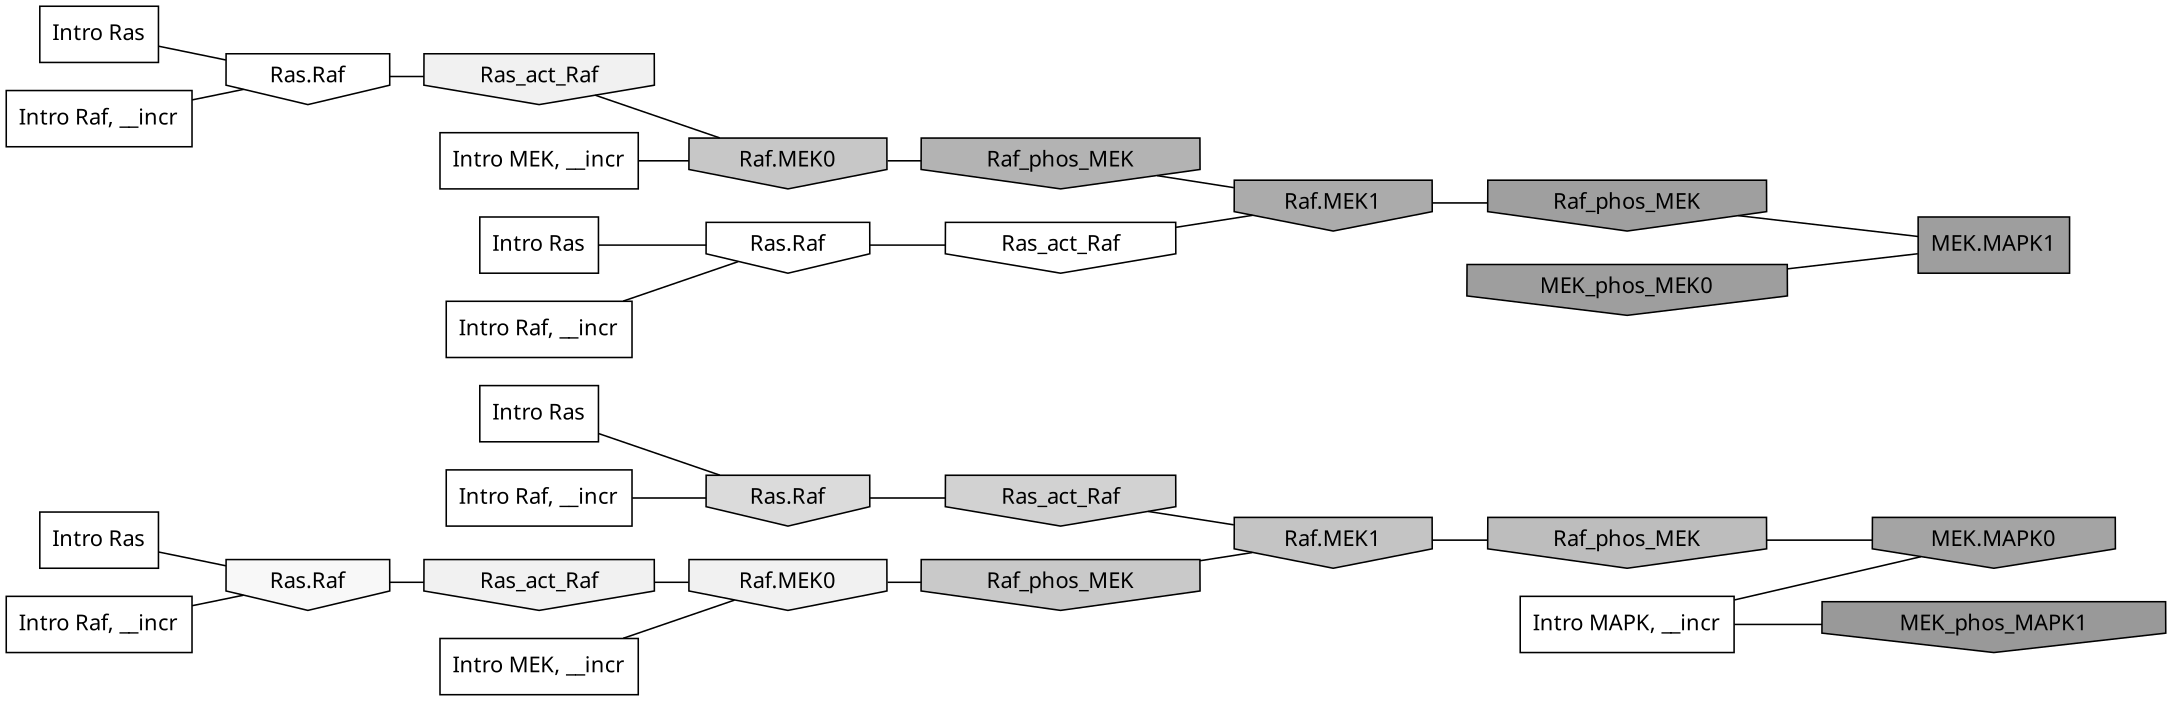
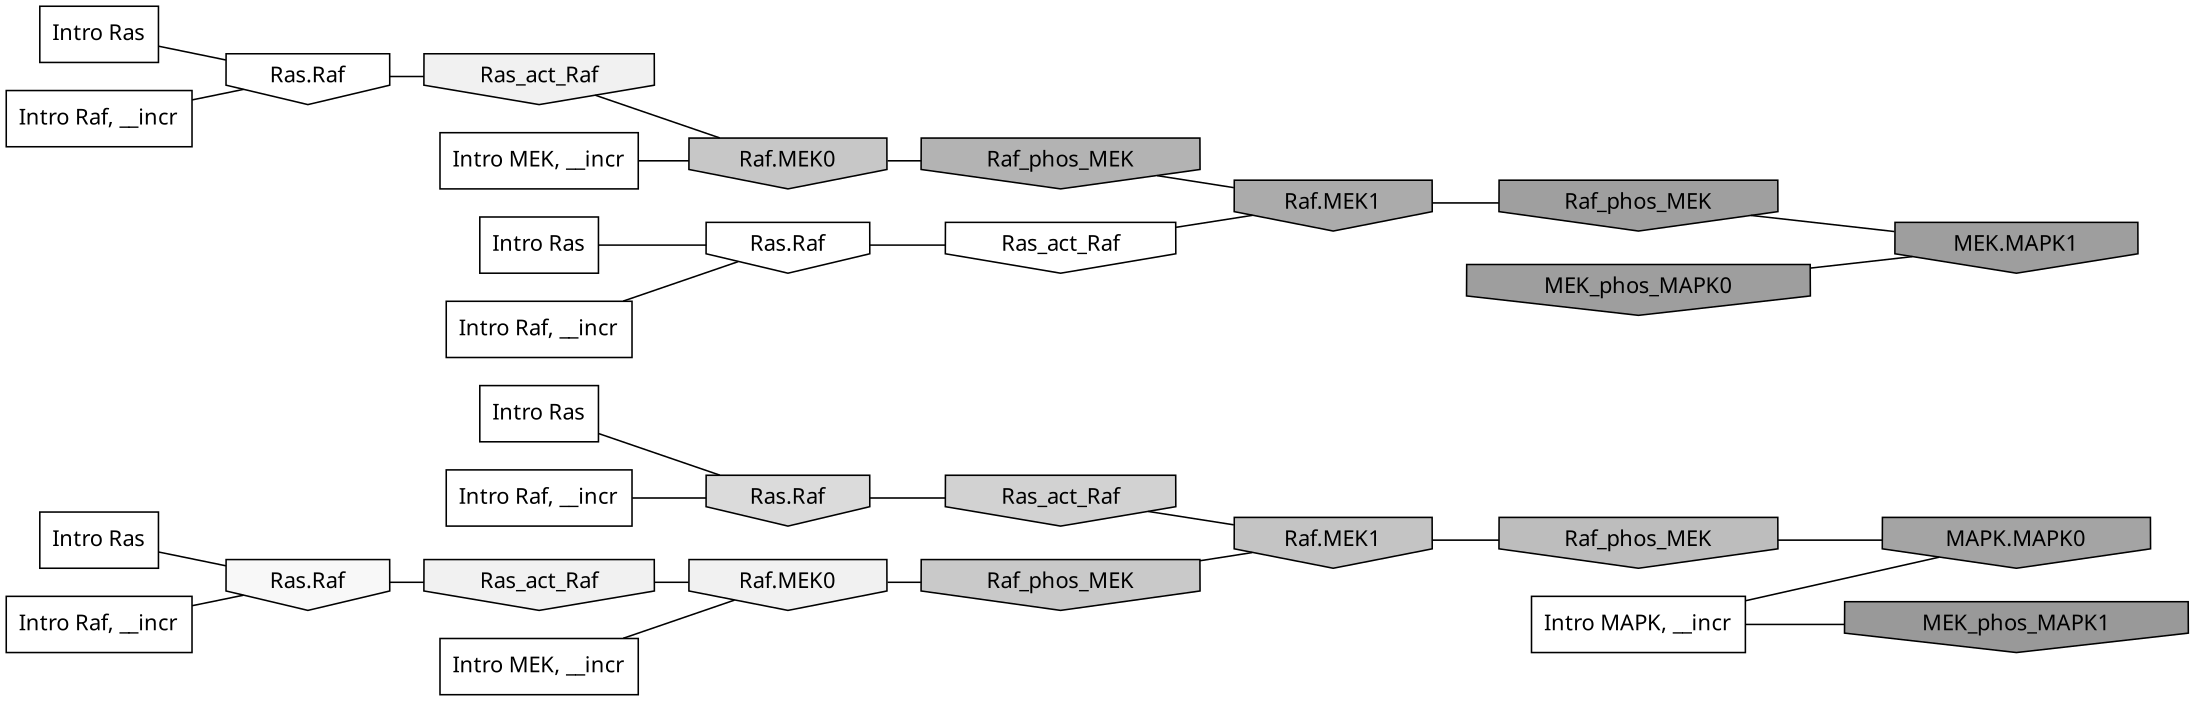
(1994, 245) -> (2016, 245)
(1627, 287) -> (1638, 287)
(1994, 540) -> (2016, 540)
